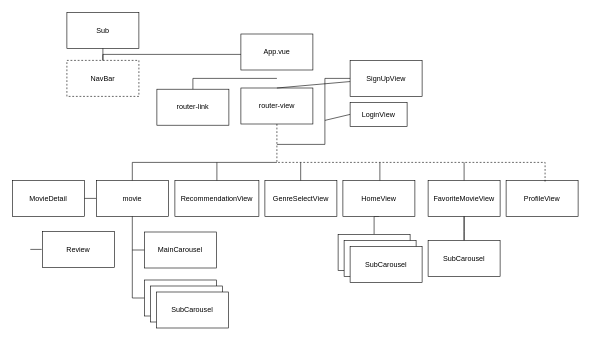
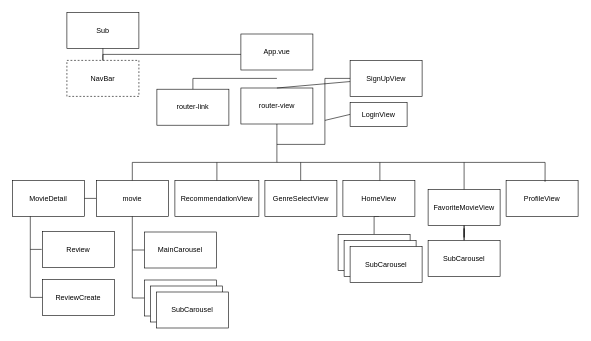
(400, 162) -> (400, 162)
(464, 198) -> (464, 207)
none -> (30, 263)
none -> (78, 297)
